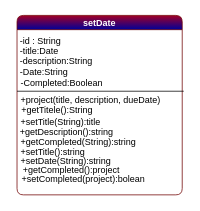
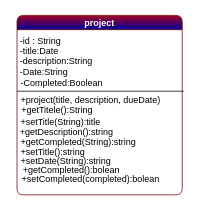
(99, 23) -> (99, 23)
(78, 170) -> (74, 170)
(91, 179) -> (95, 179)
